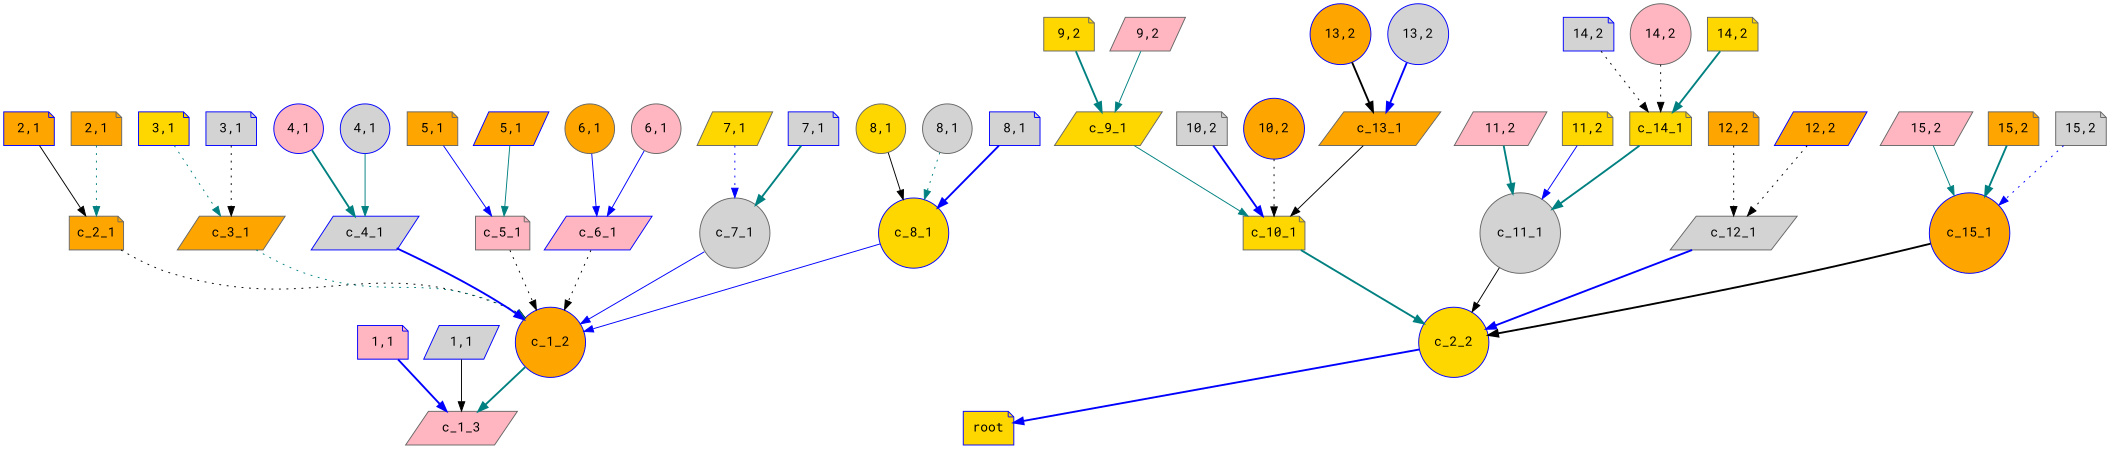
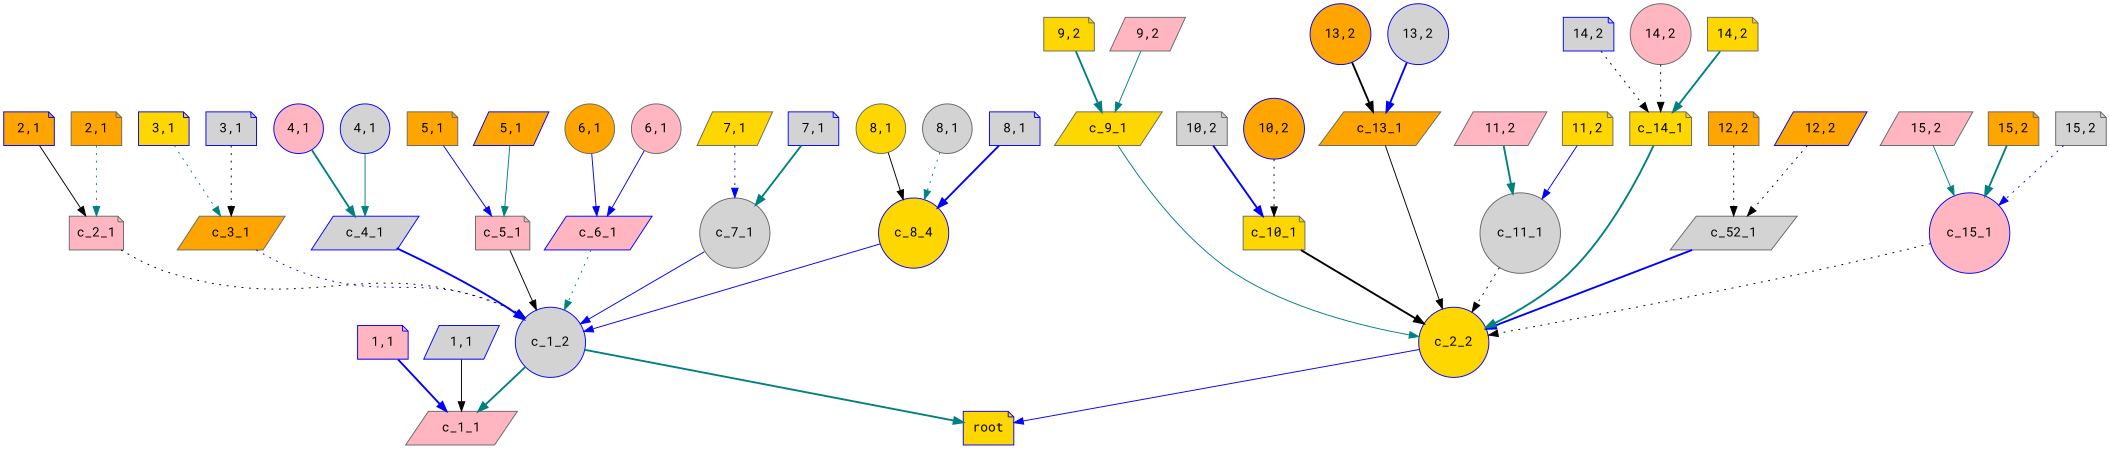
(1600, 175) -> (1590, 250)
(1330, 177) -> (1412, 223)
(1187, 178) -> (1240, 276)
(96, 233) -> (96, 233)
(914, 233) -> (914, 233)
(1734, 233) -> (1734, 233)
(1970, 233) -> (1970, 233)
(521, 276) -> (521, 276)
(580, 276) -> (580, 276)
(325, 279) -> (325, 279)
(1358, 284) -> (1358, 284)
(1488, 286) -> (1488, 286)
(1715, 292) -> (1715, 292)
(550, 342) -> (550, 342)
none -> (769, 385)
(1221, 385) -> (1221, 385)
(462, 428) -> (462, 428)
